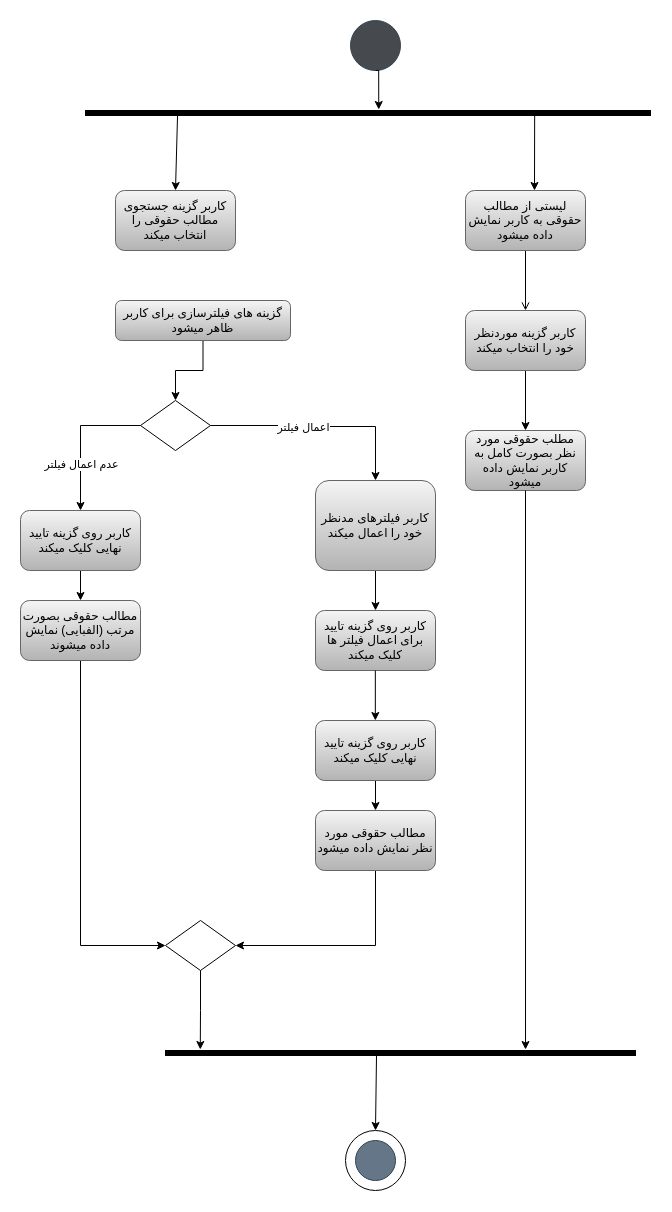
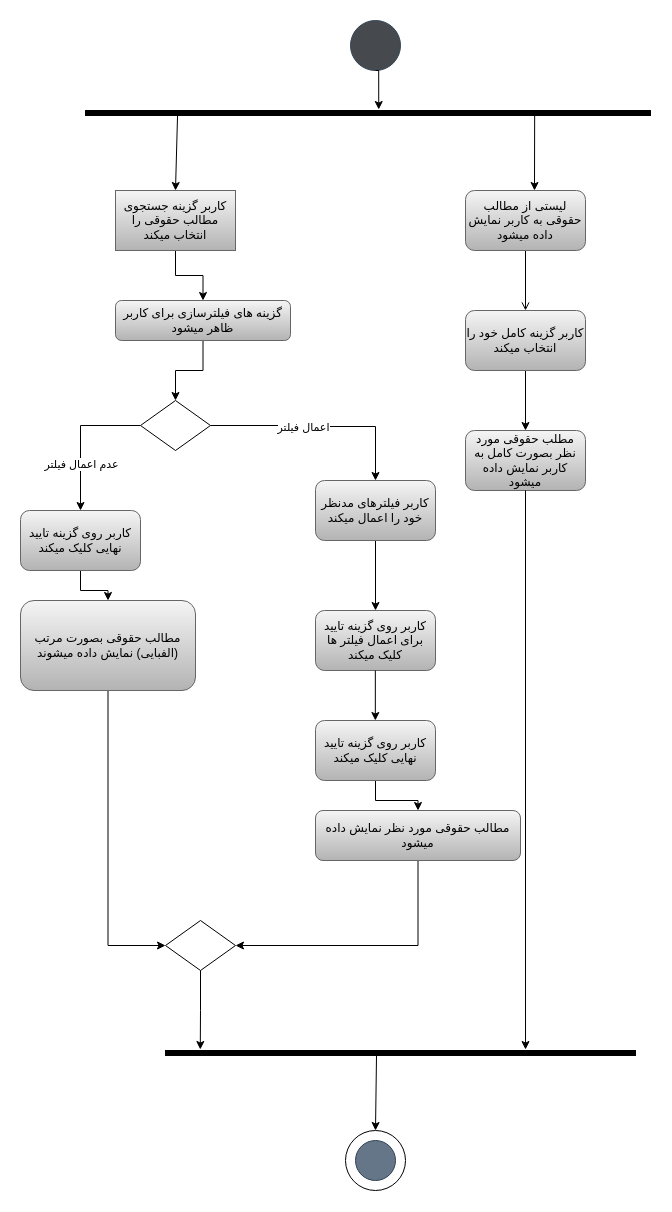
(176, 221) -> (176, 221)
none -> (186, 276)
(526, 341) -> (526, 341)
(376, 526) -> (376, 511)
(81, 631) -> (108, 646)
(376, 841) -> (418, 836)
